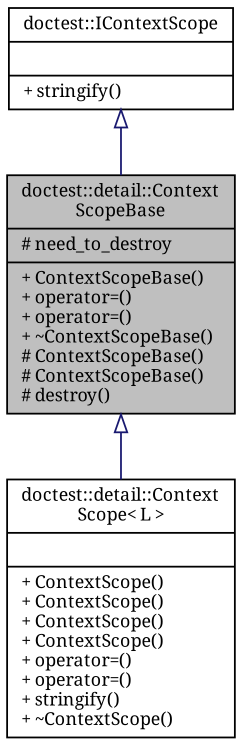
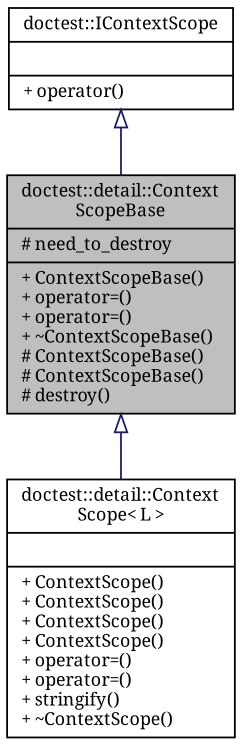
(73, 92) -> (75, 92)
